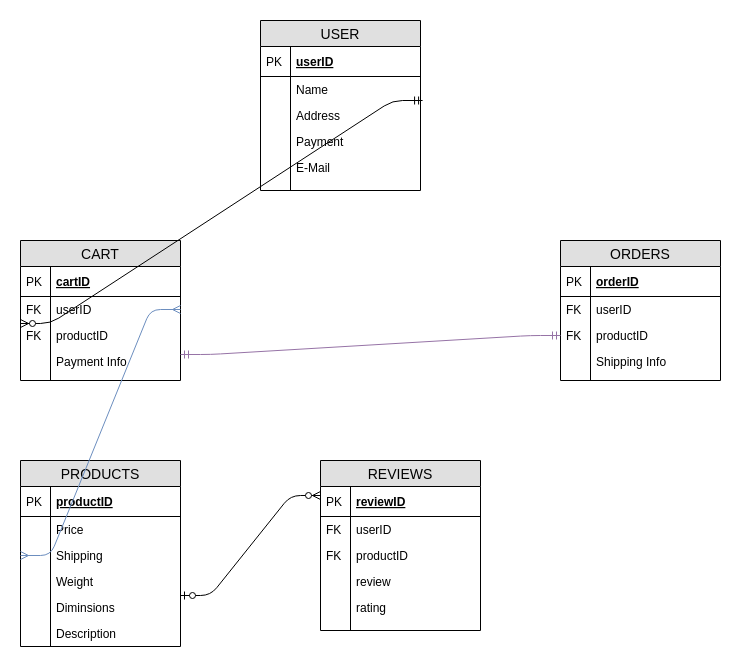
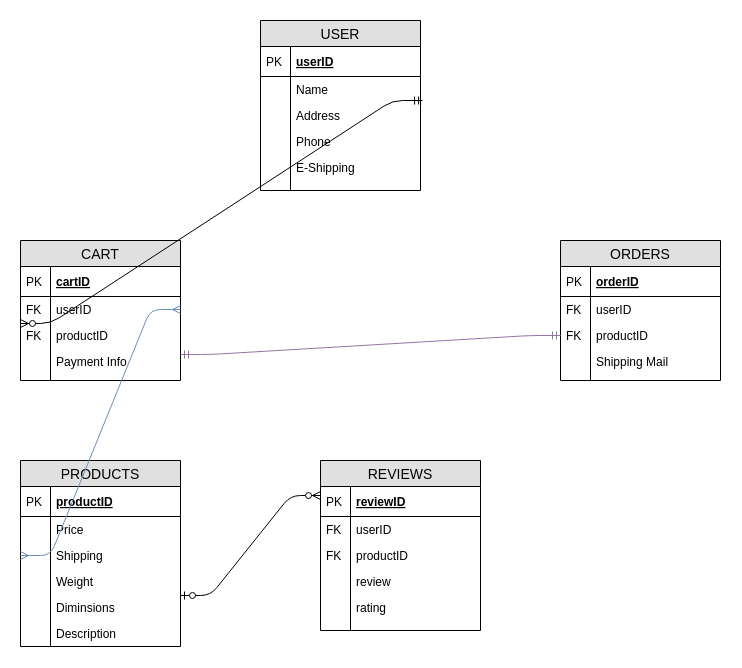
(320, 142) -> (313, 142)
(313, 168) -> (326, 168)
(635, 362) -> (632, 362)
